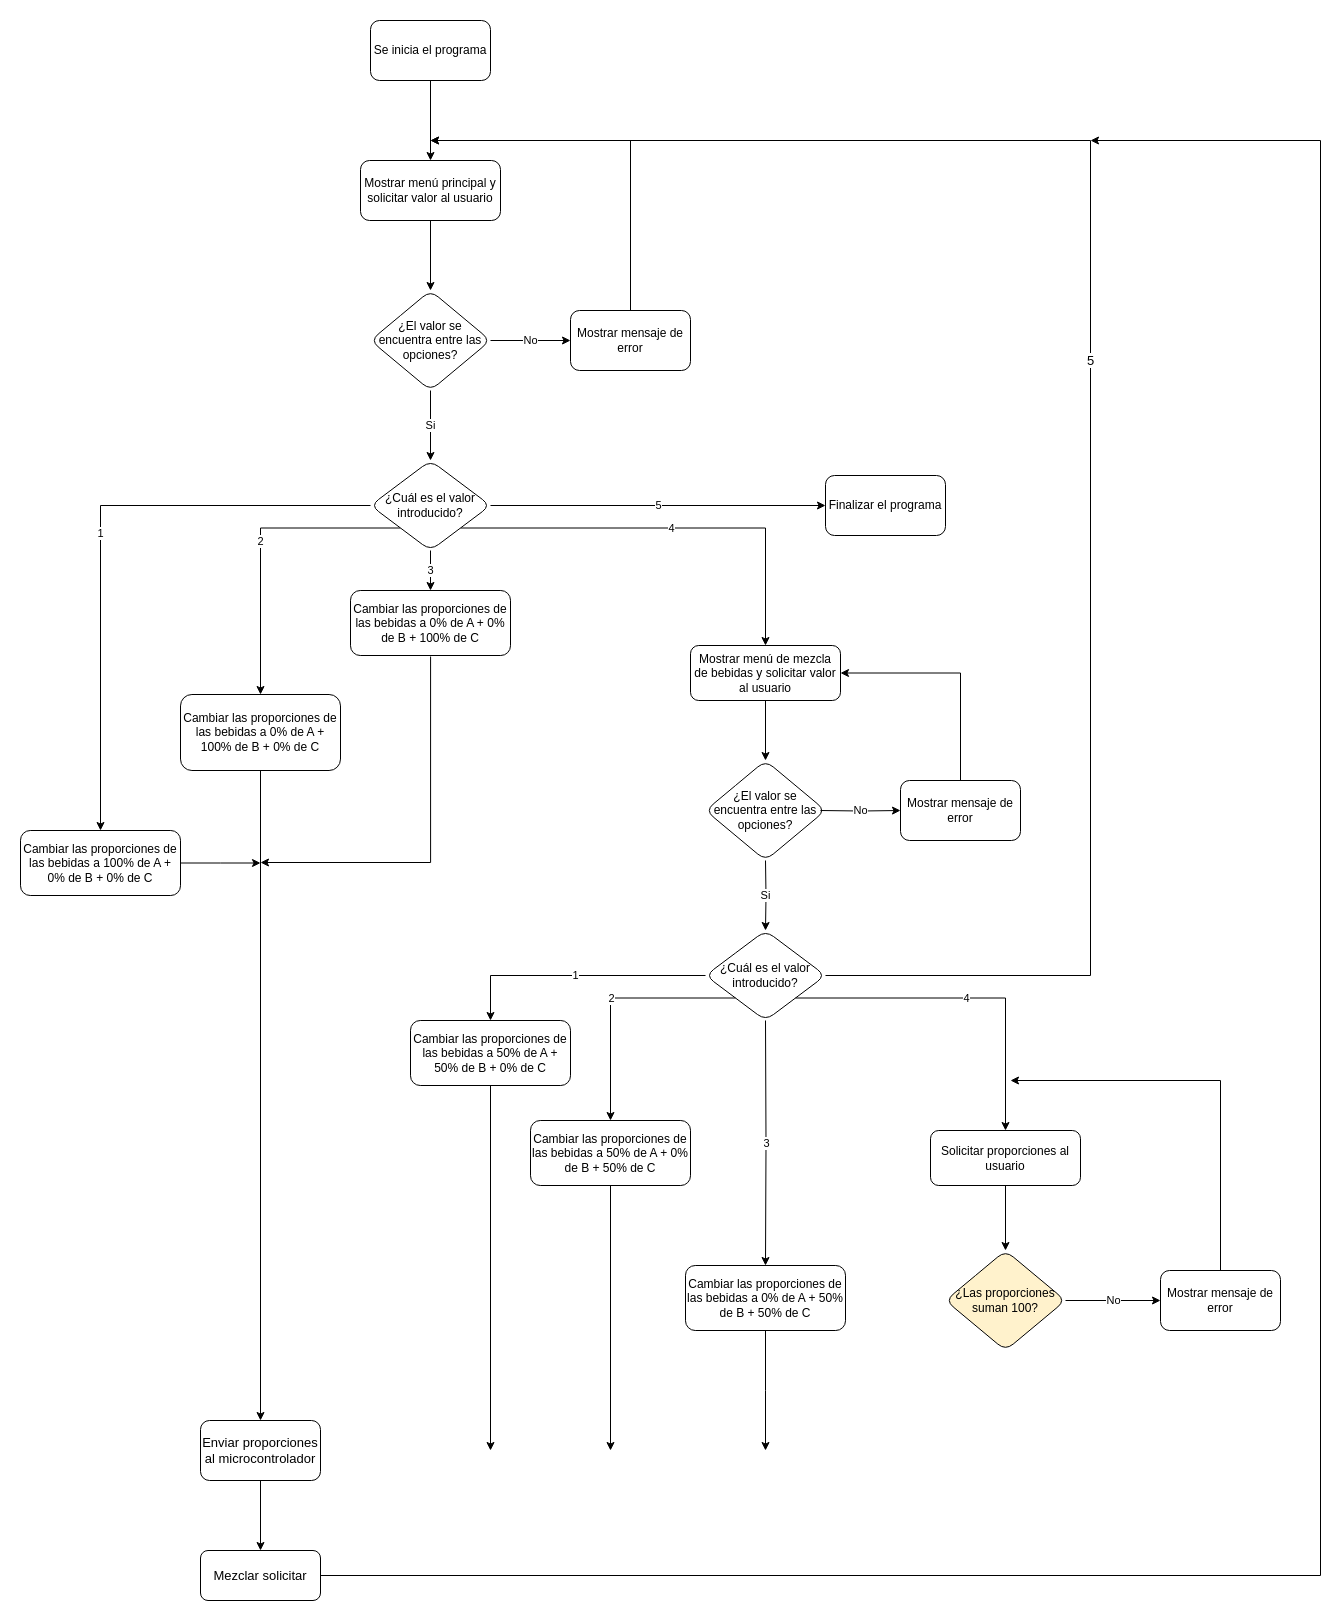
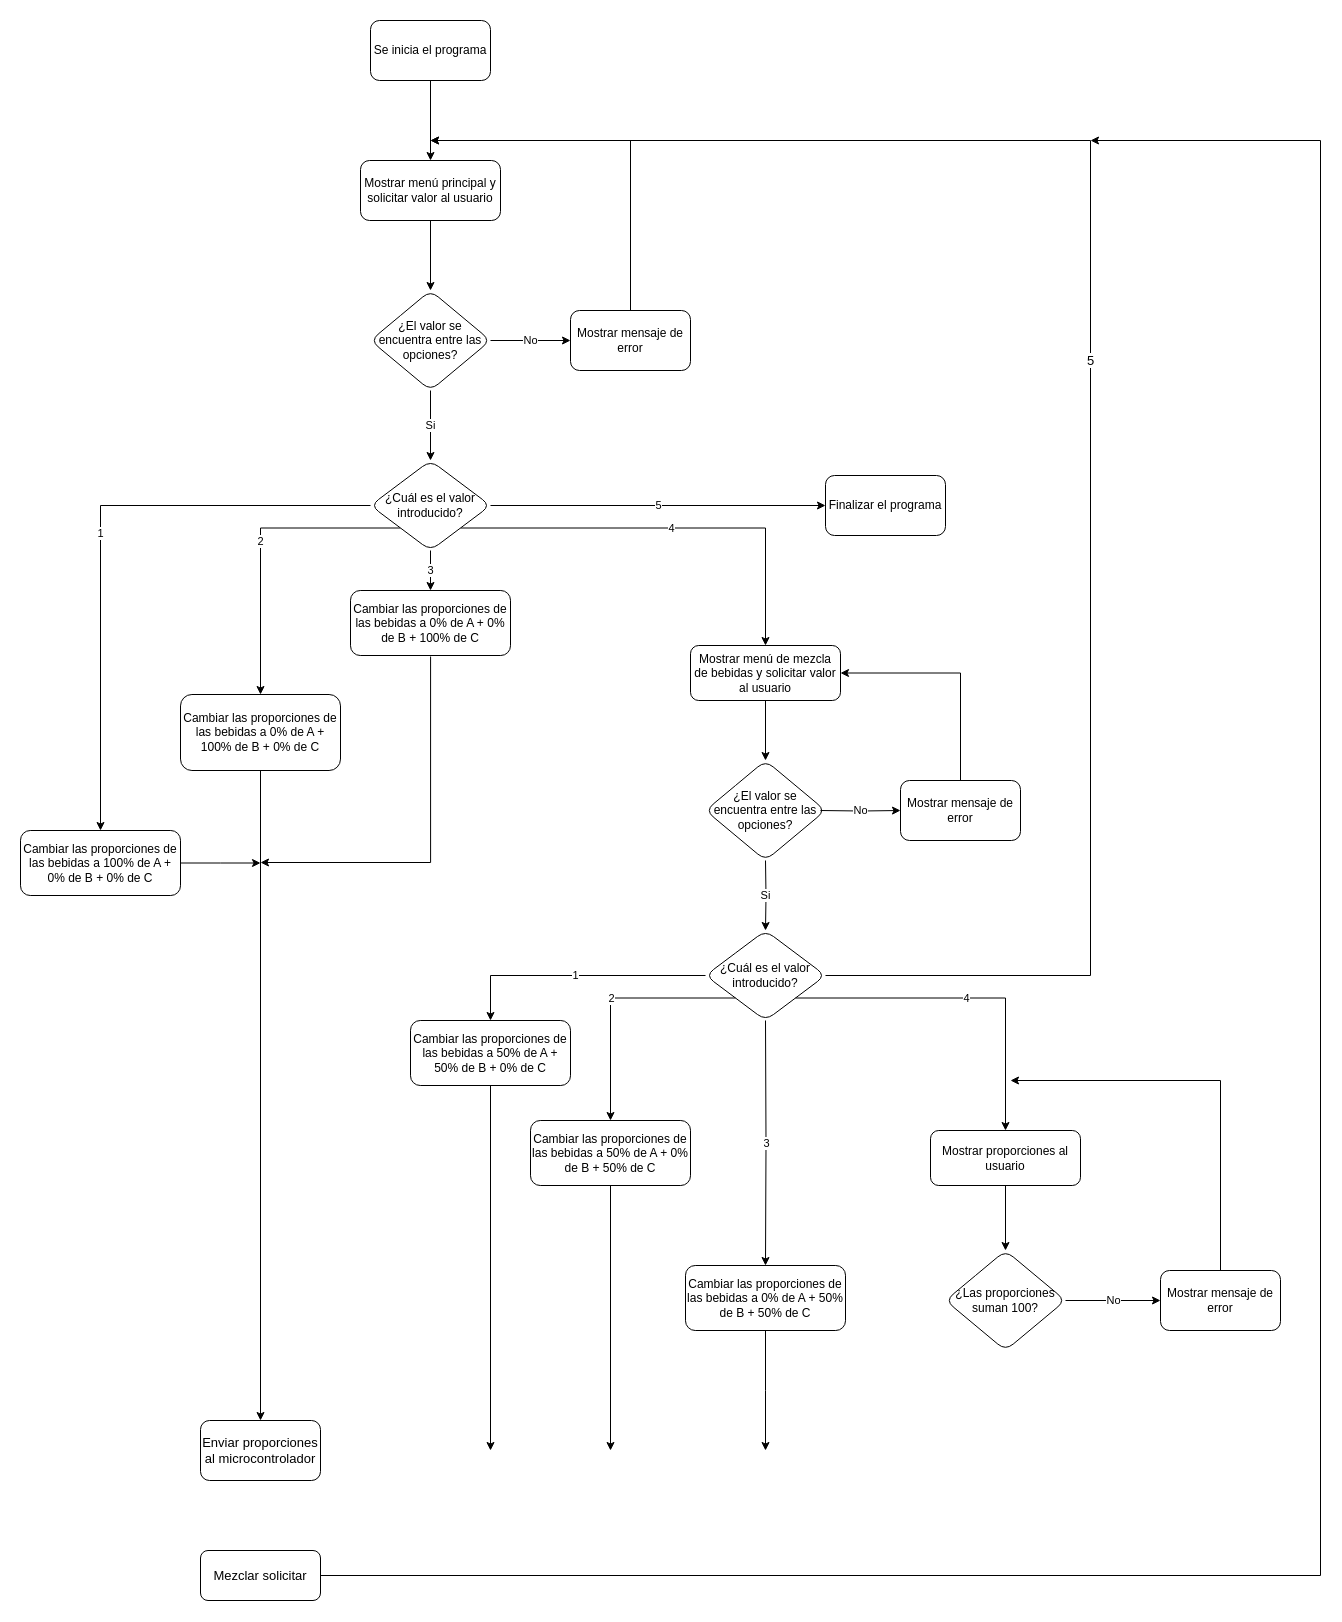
(1006, 1159) -> (1006, 1159)
(1006, 1301) -> (1006, 1301)
(261, 1512) -> none
